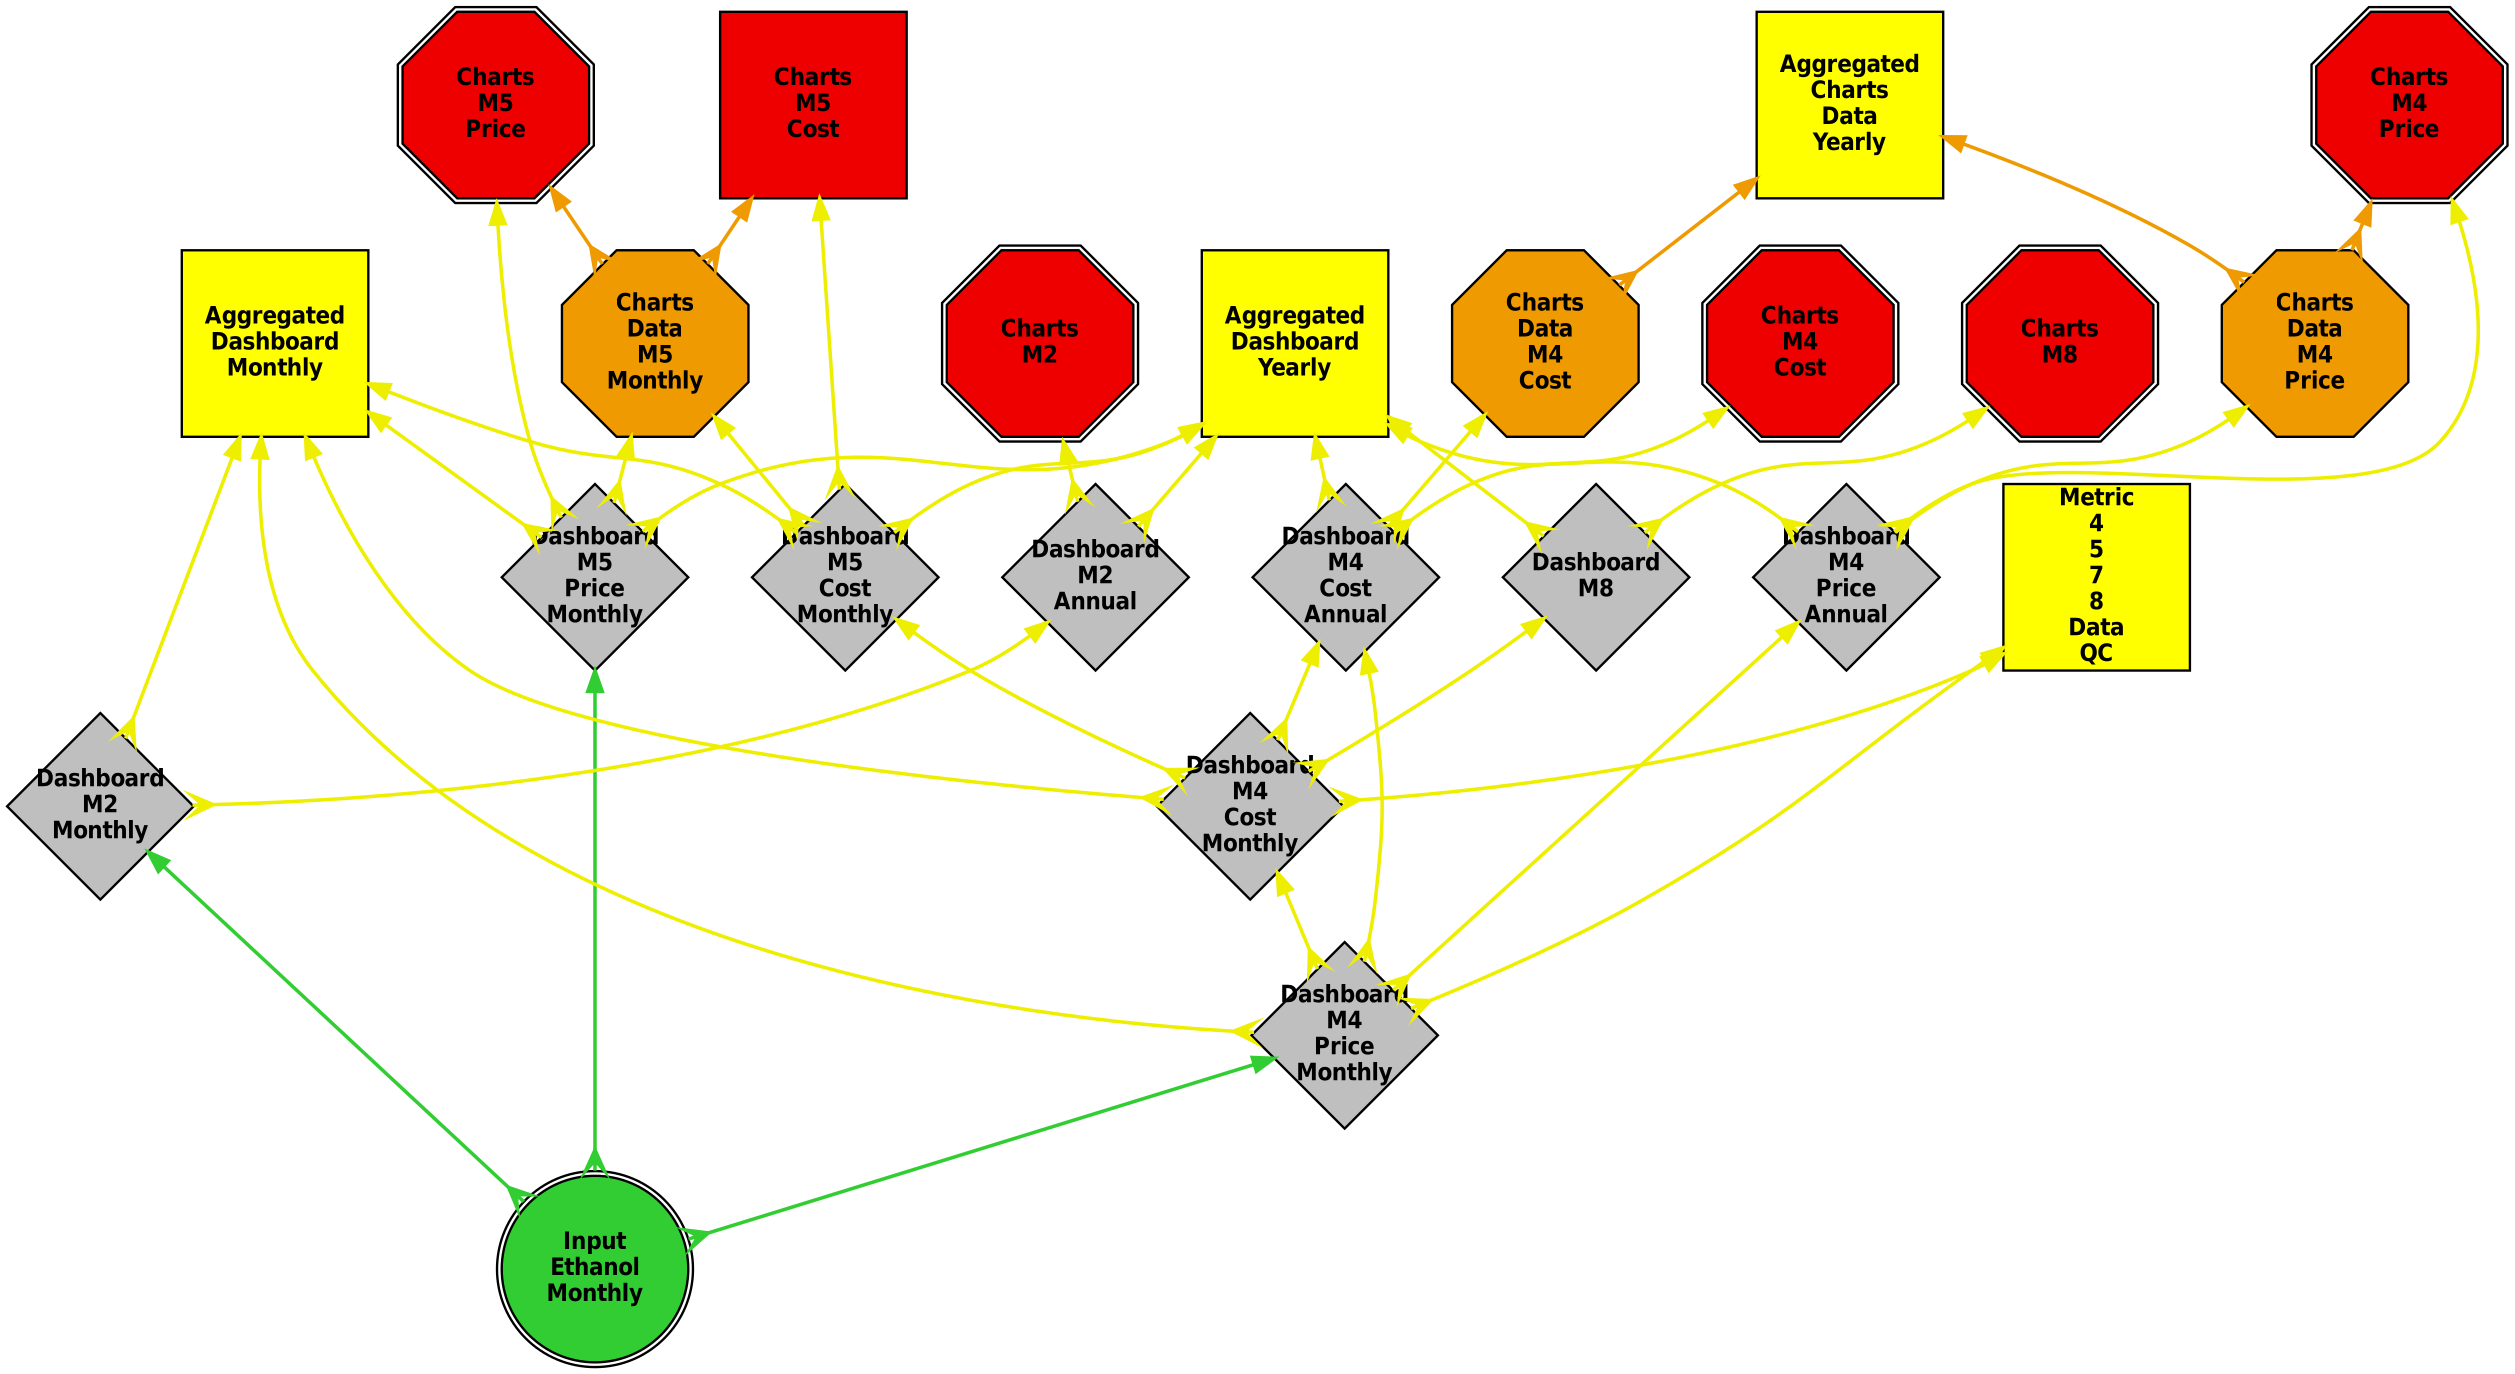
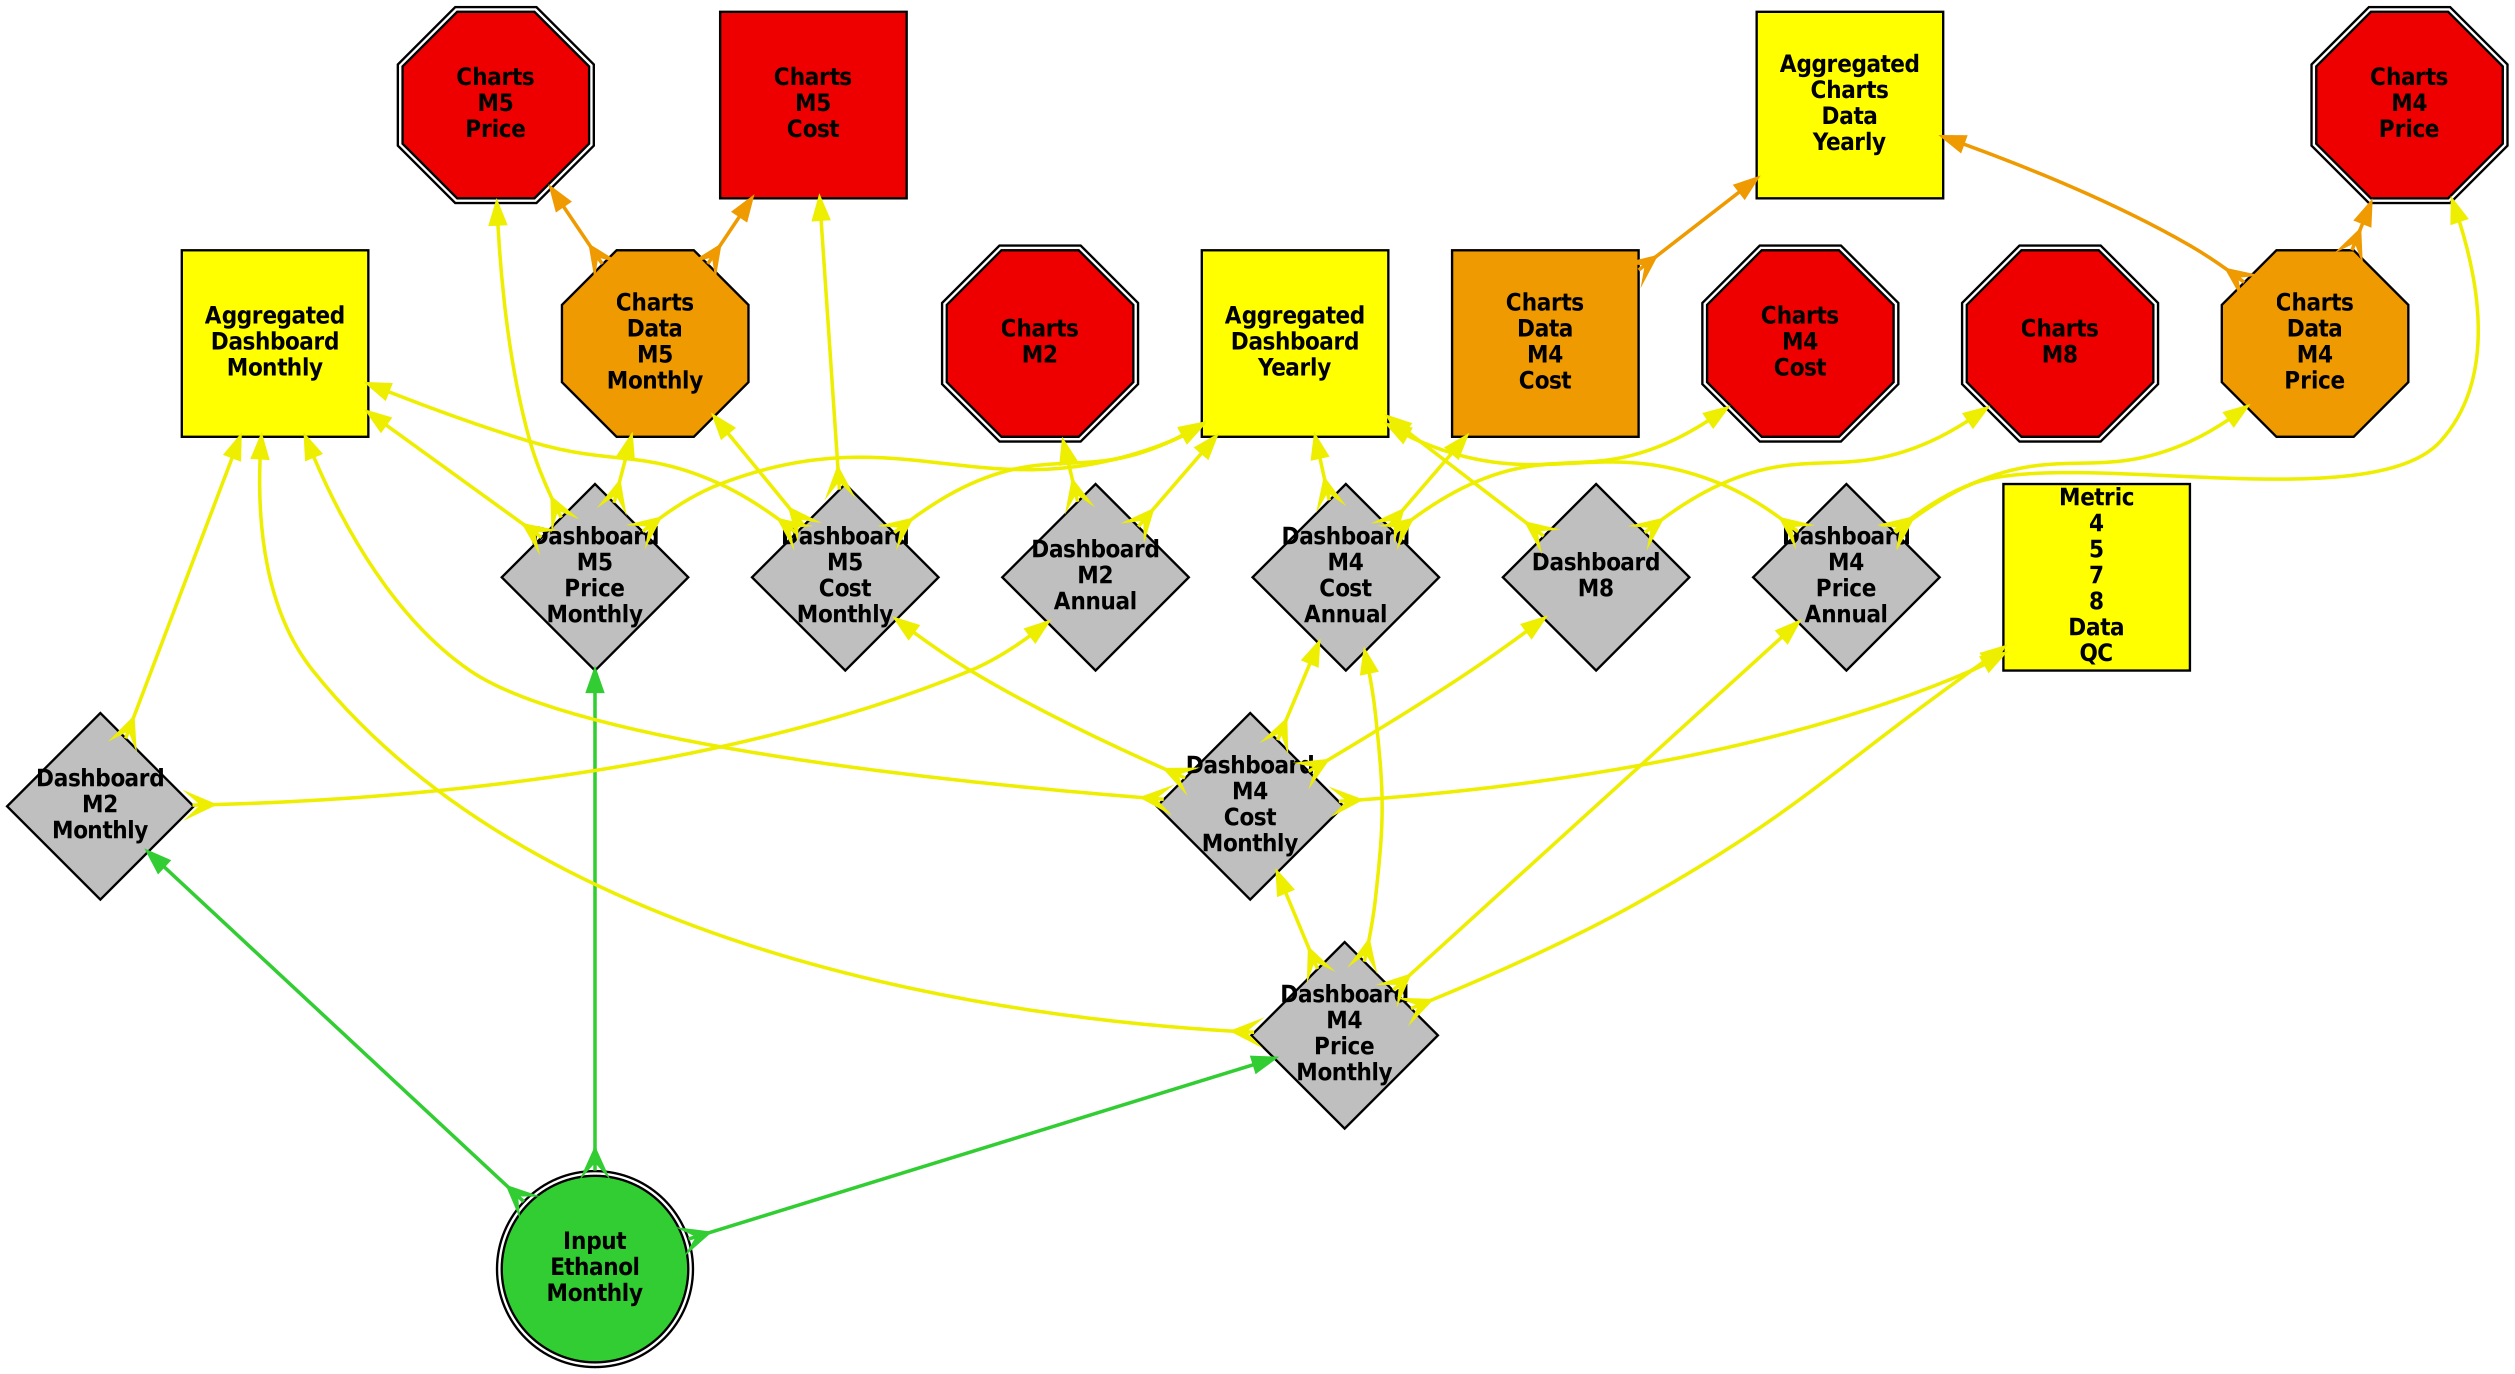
(1545, 344) -> (1545, 344)
